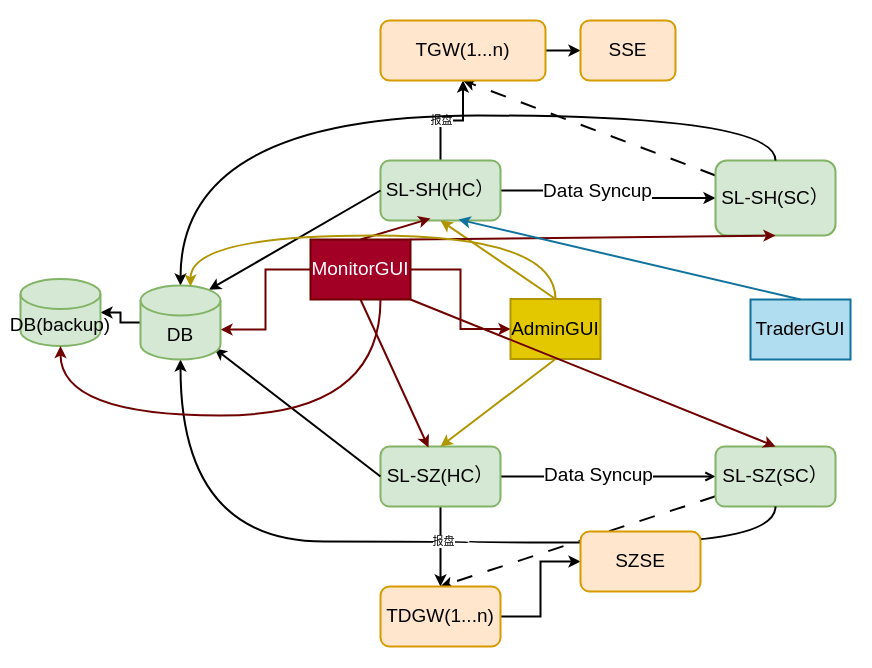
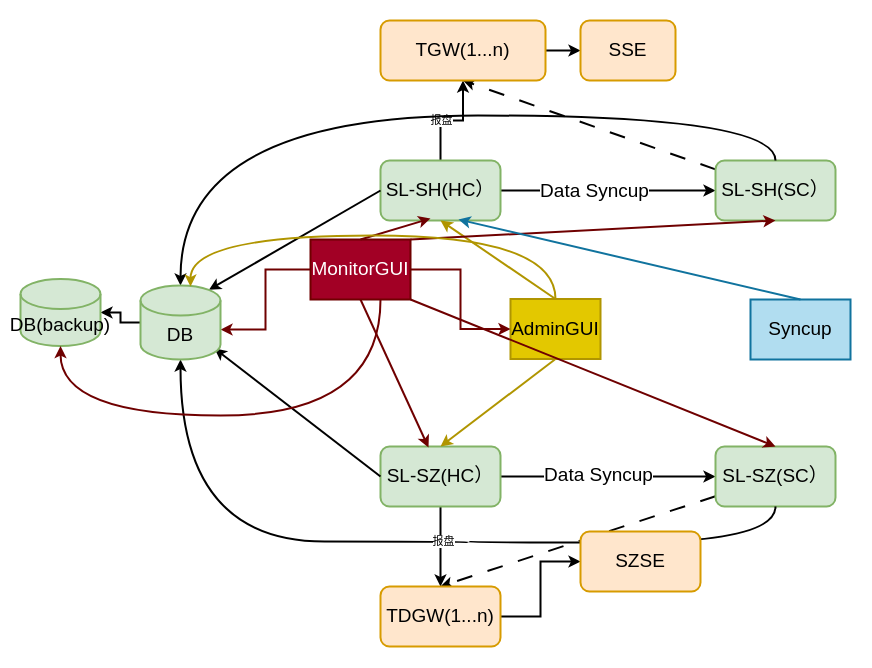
(776, 198) -> (776, 191)
(801, 330) -> (801, 330)
(706, 477) -> (705, 477)
